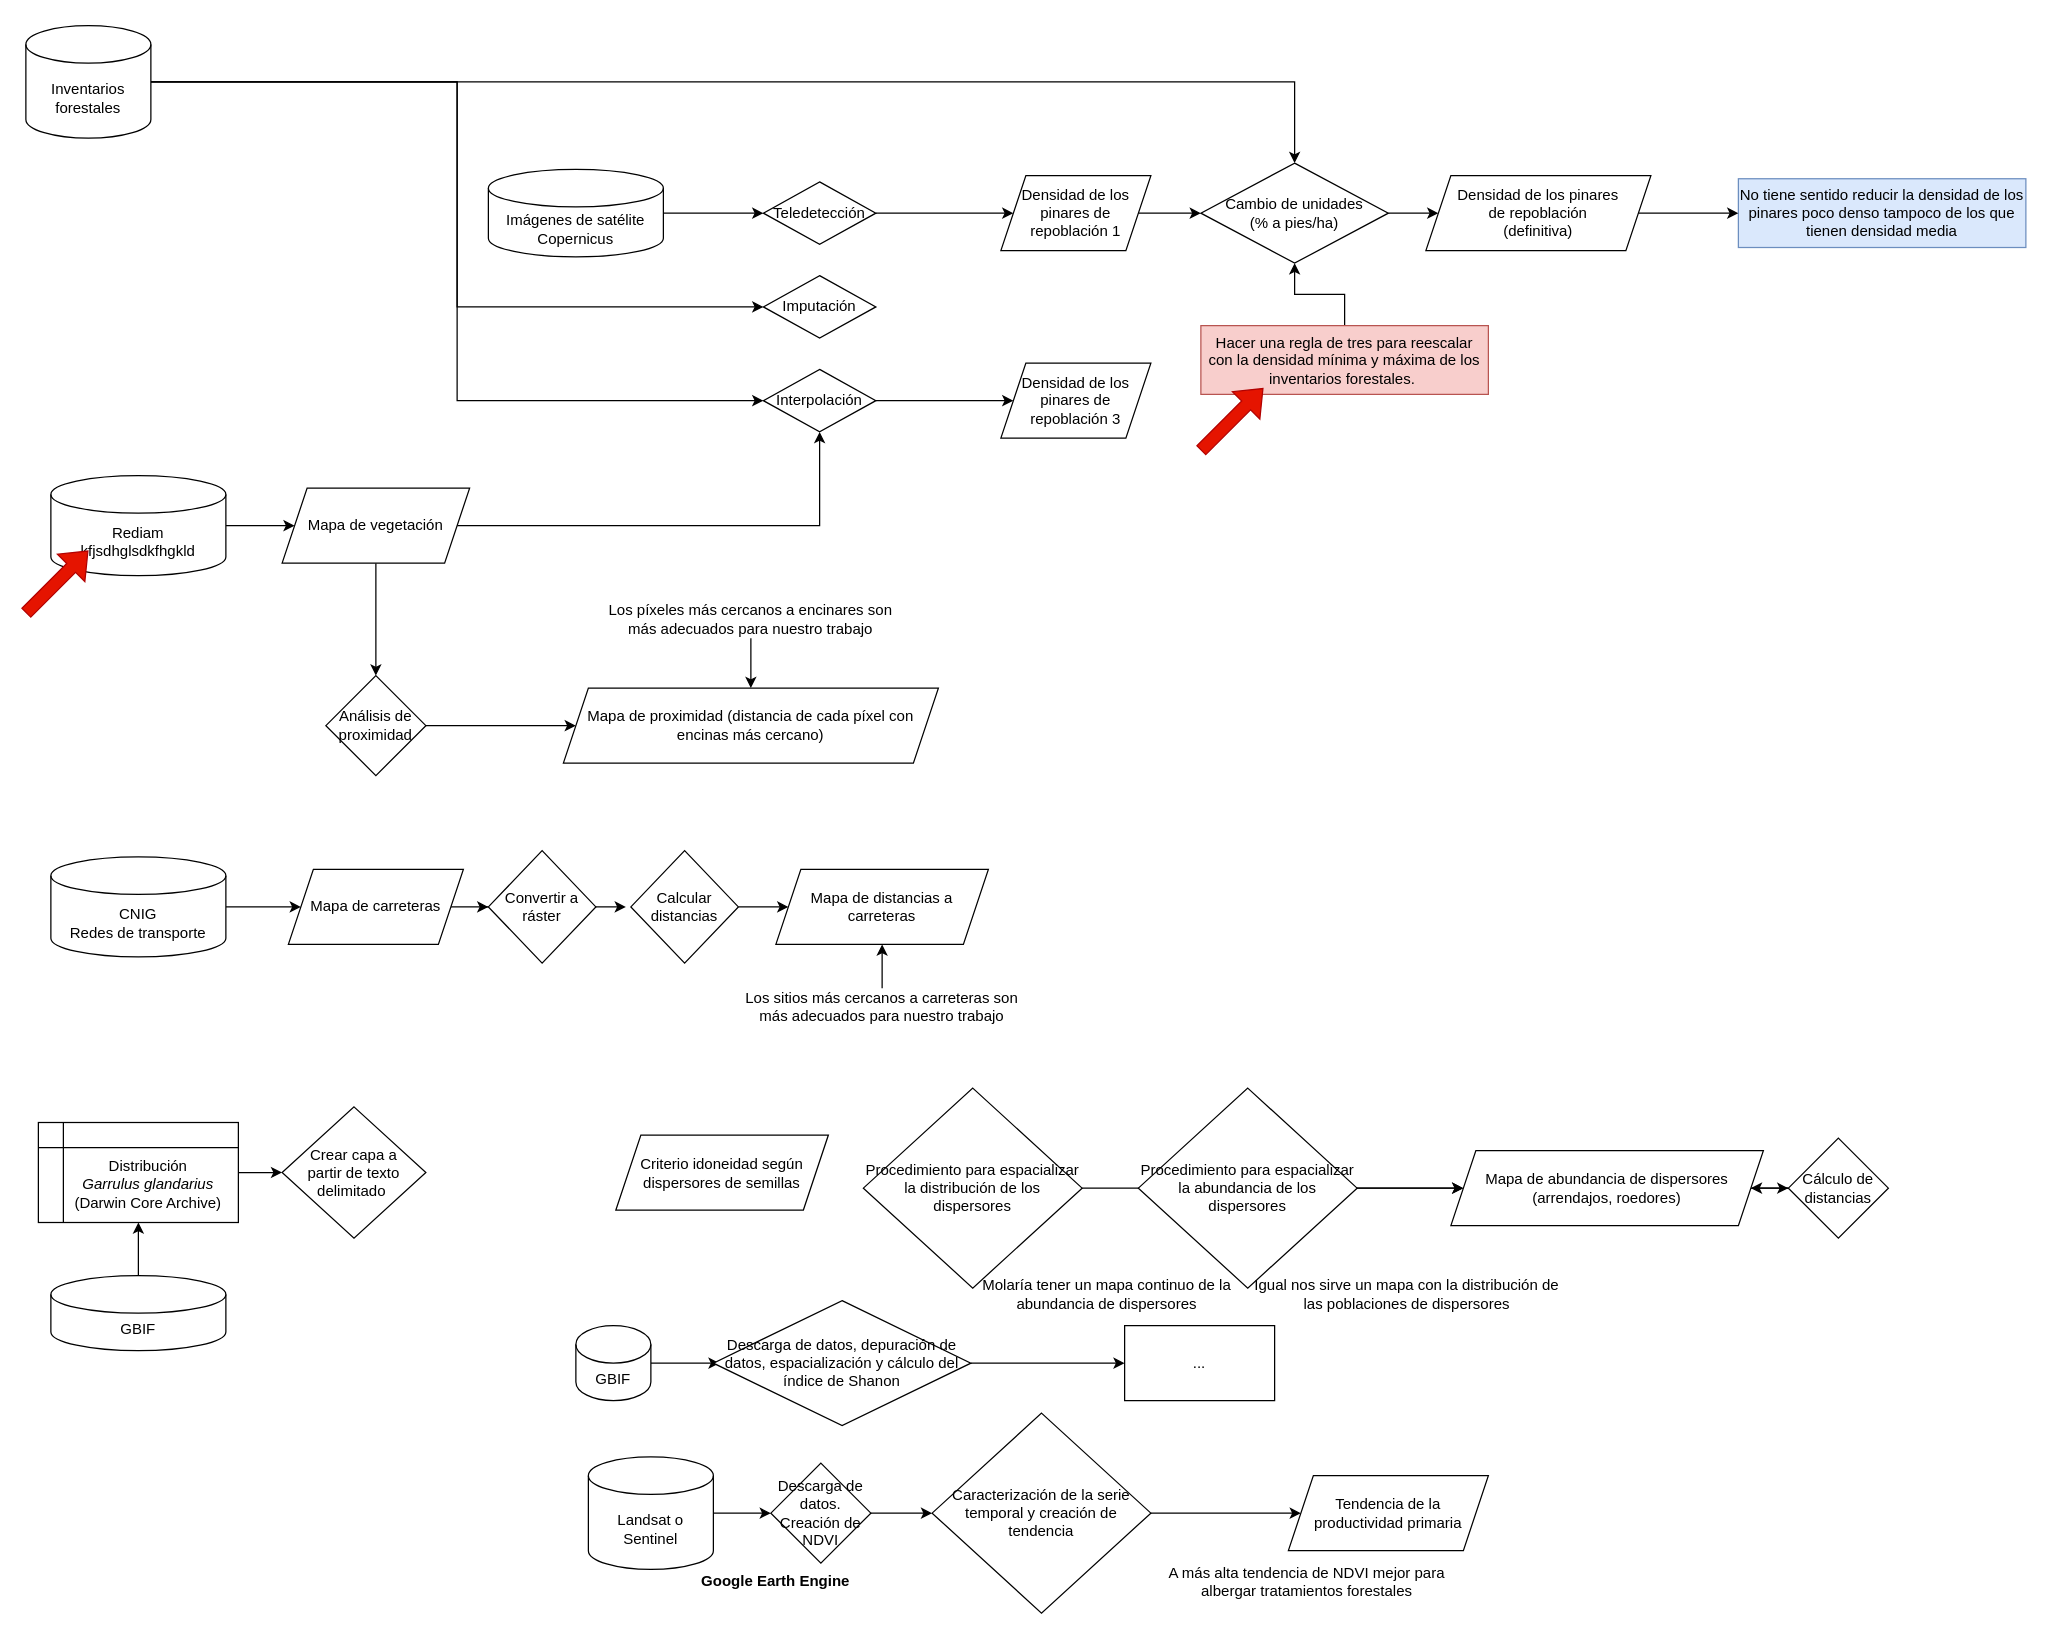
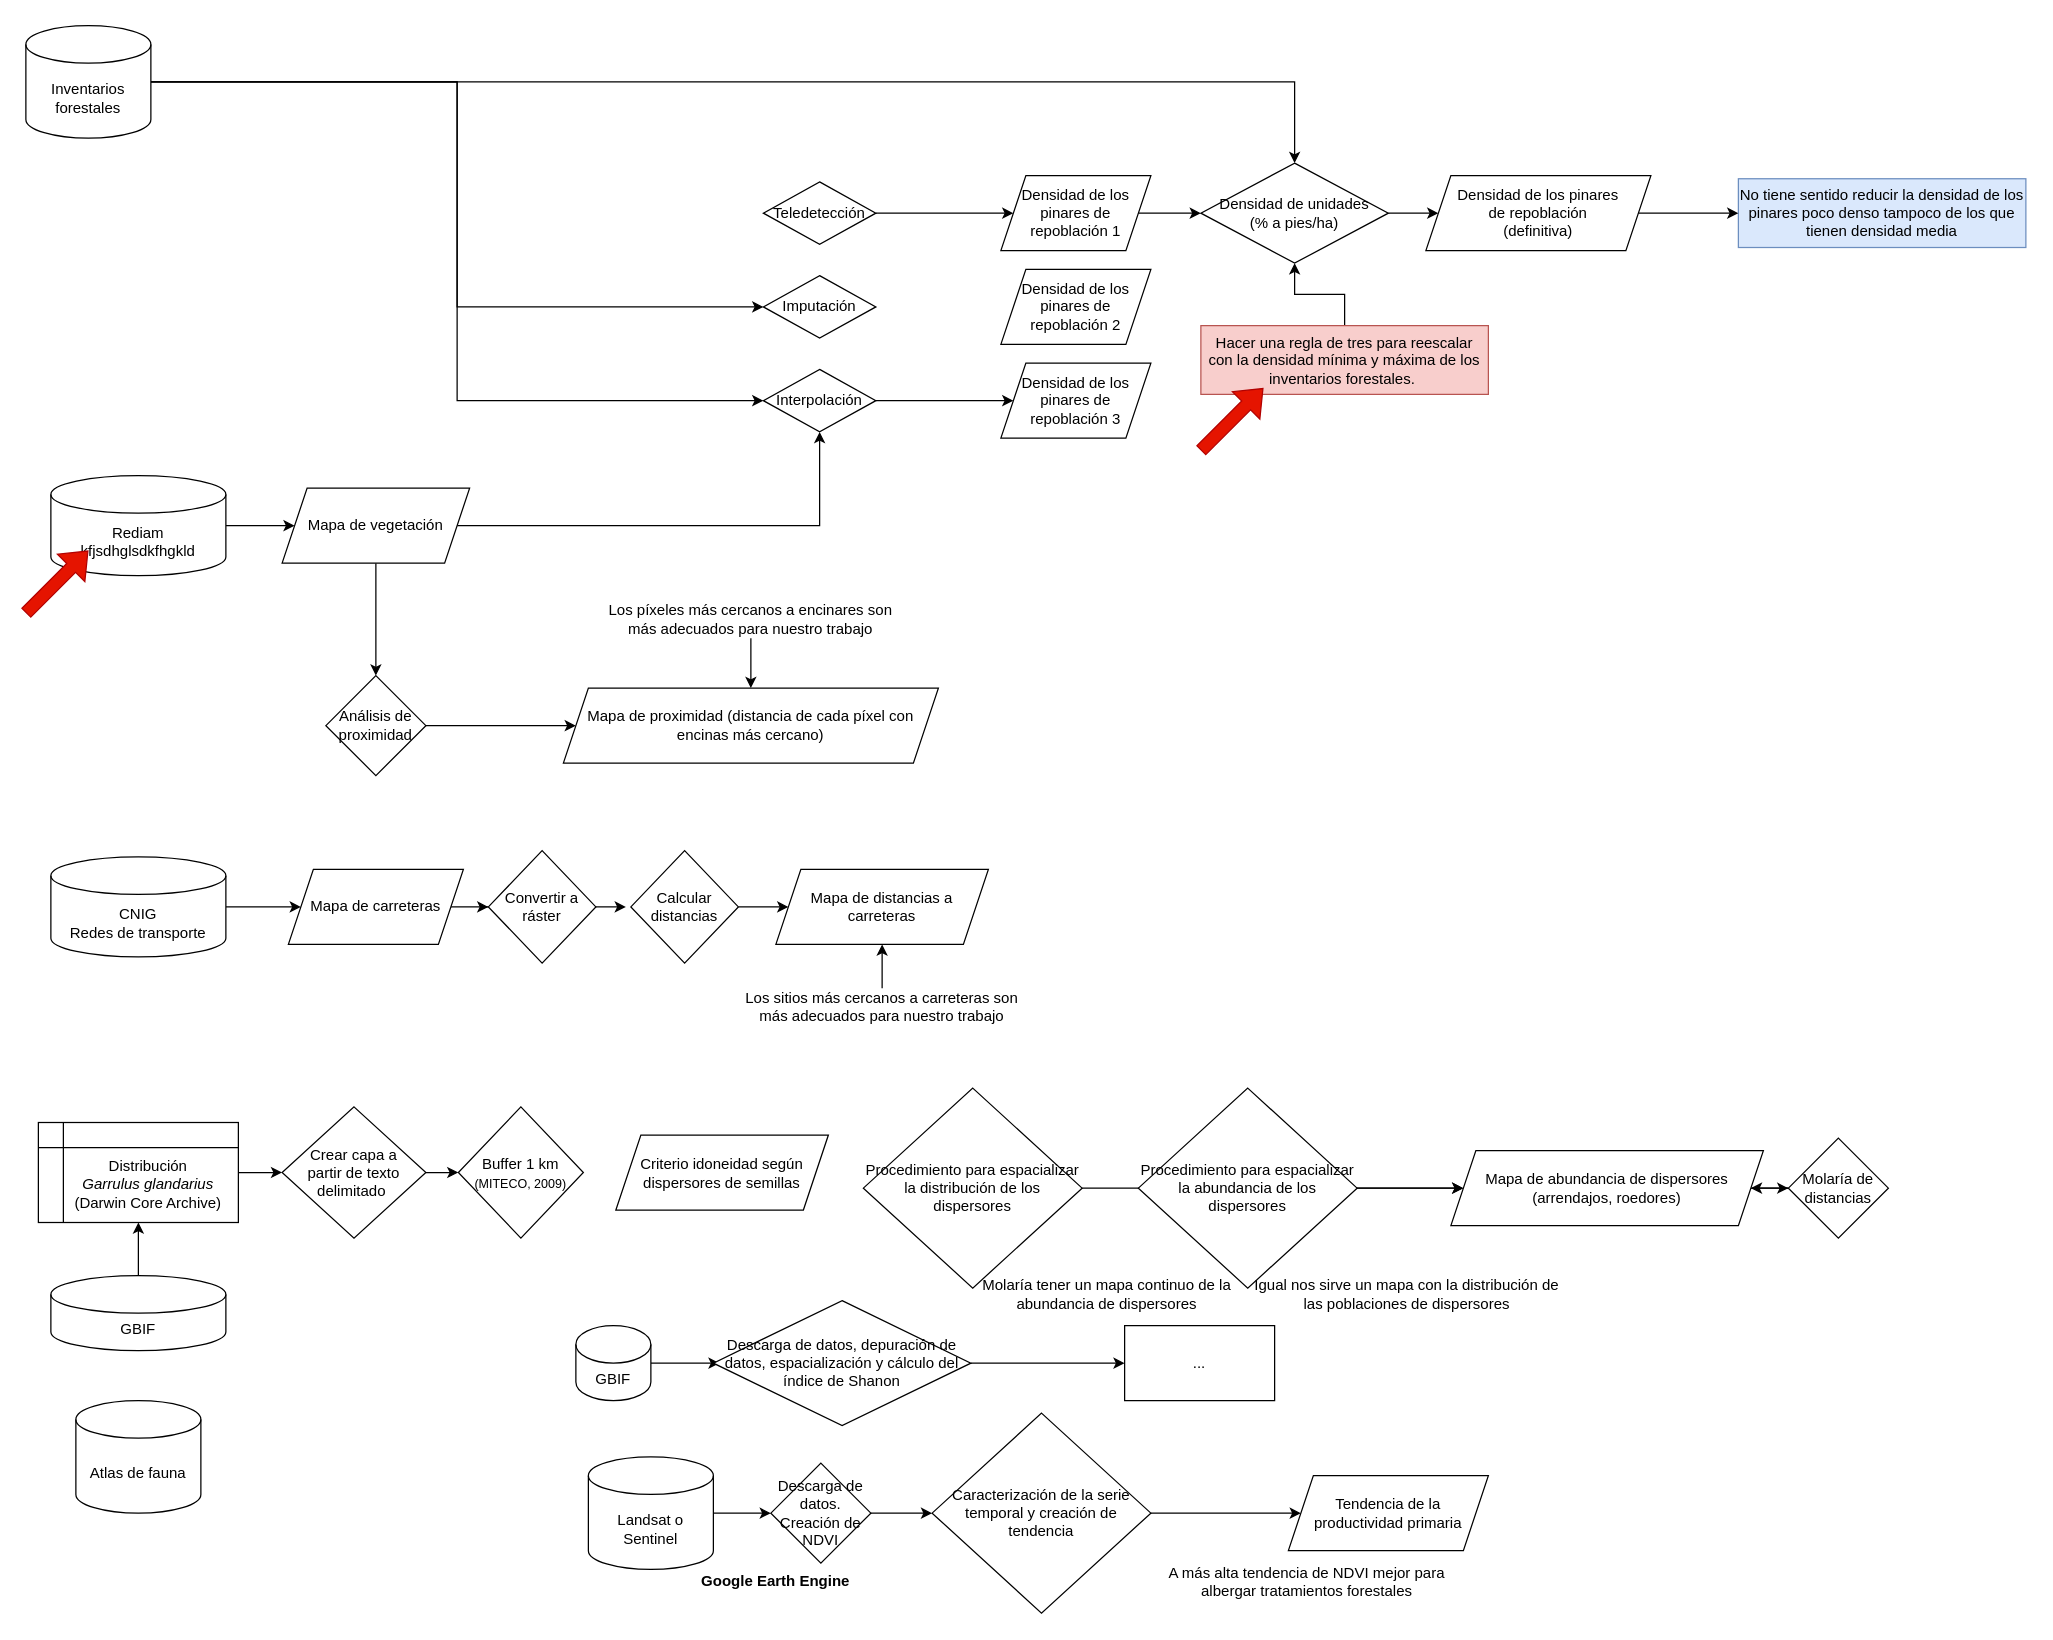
(576, 213) -> none
(709, 213) -> none
(1294, 213) -> (1294, 213)
none -> (1076, 307)
none -> (447, 1173)
none -> (521, 1173)
(1838, 1188) -> (1838, 1188)
none -> (138, 1457)
